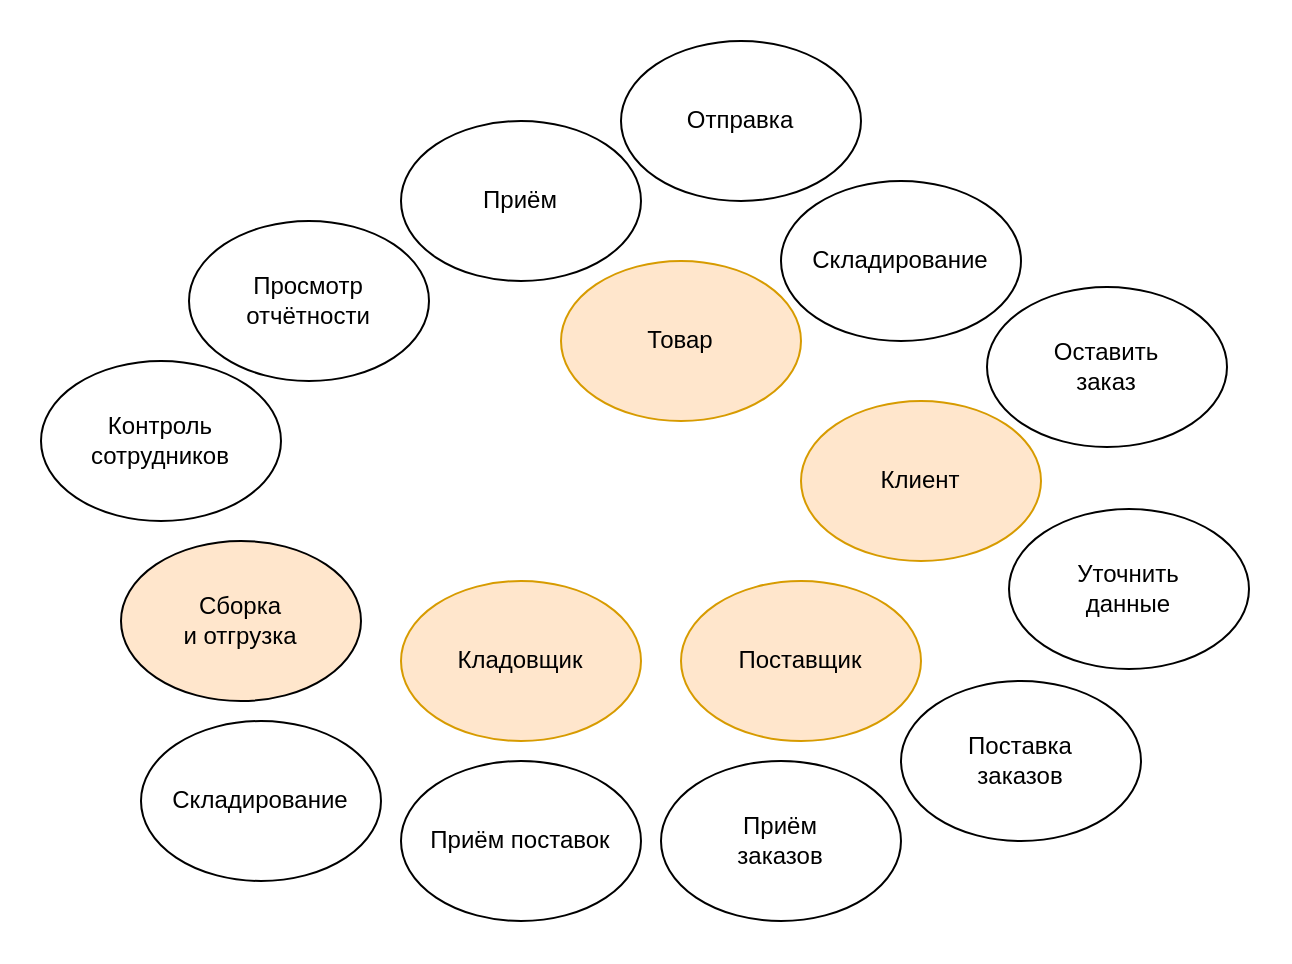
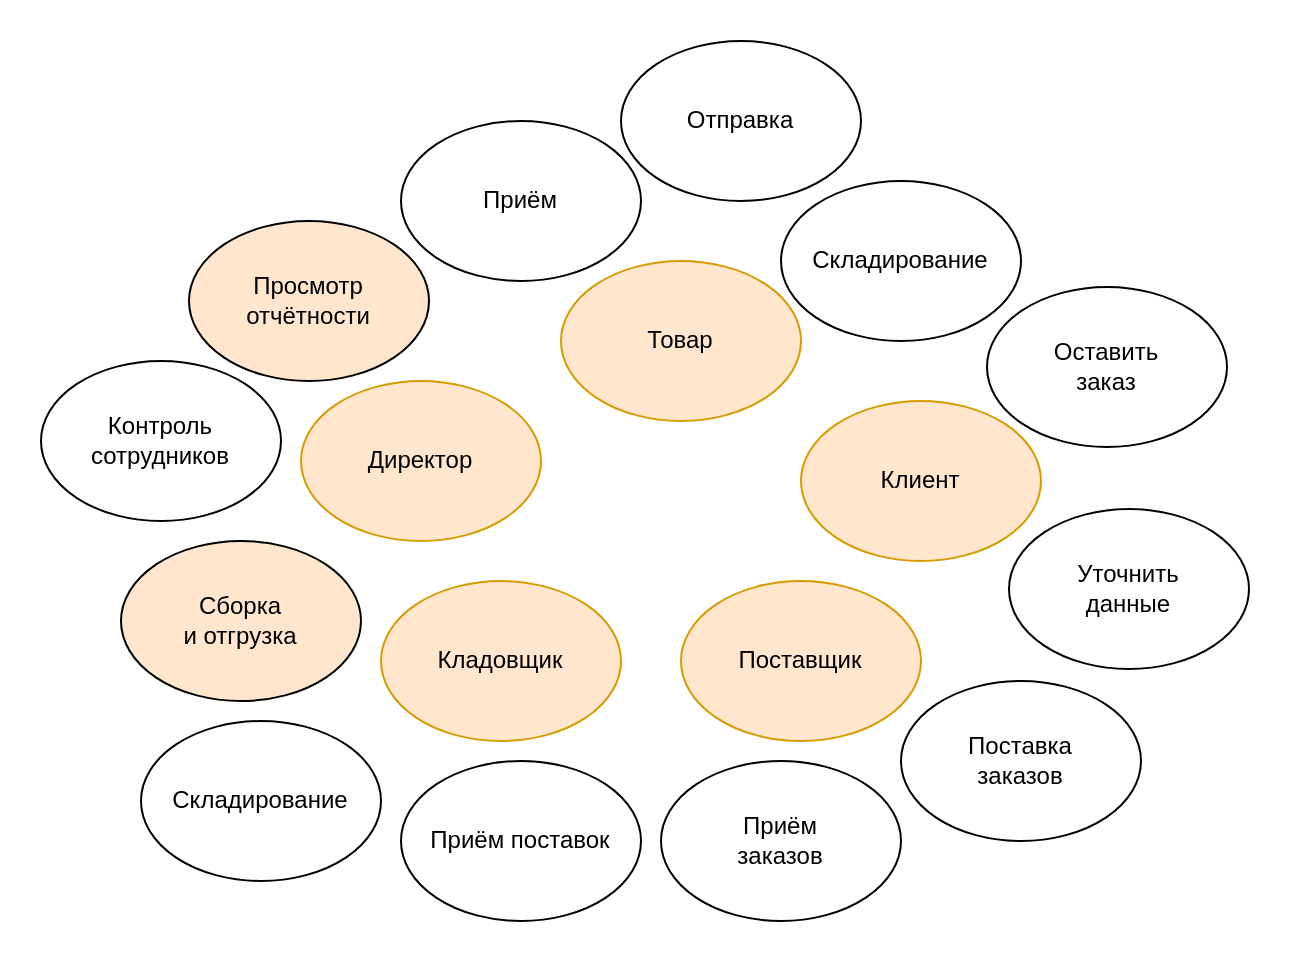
(309, 301) -> (309, 301)
none -> (421, 461)
(521, 661) -> (501, 661)
